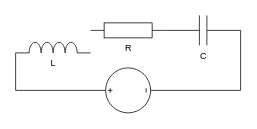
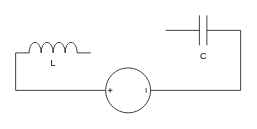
(128, 30) -> none
